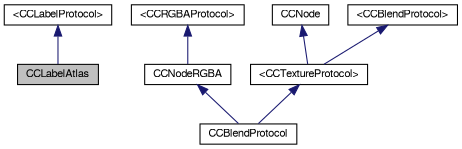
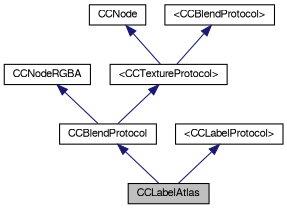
(188, 15) -> none
none -> (142, 168)
